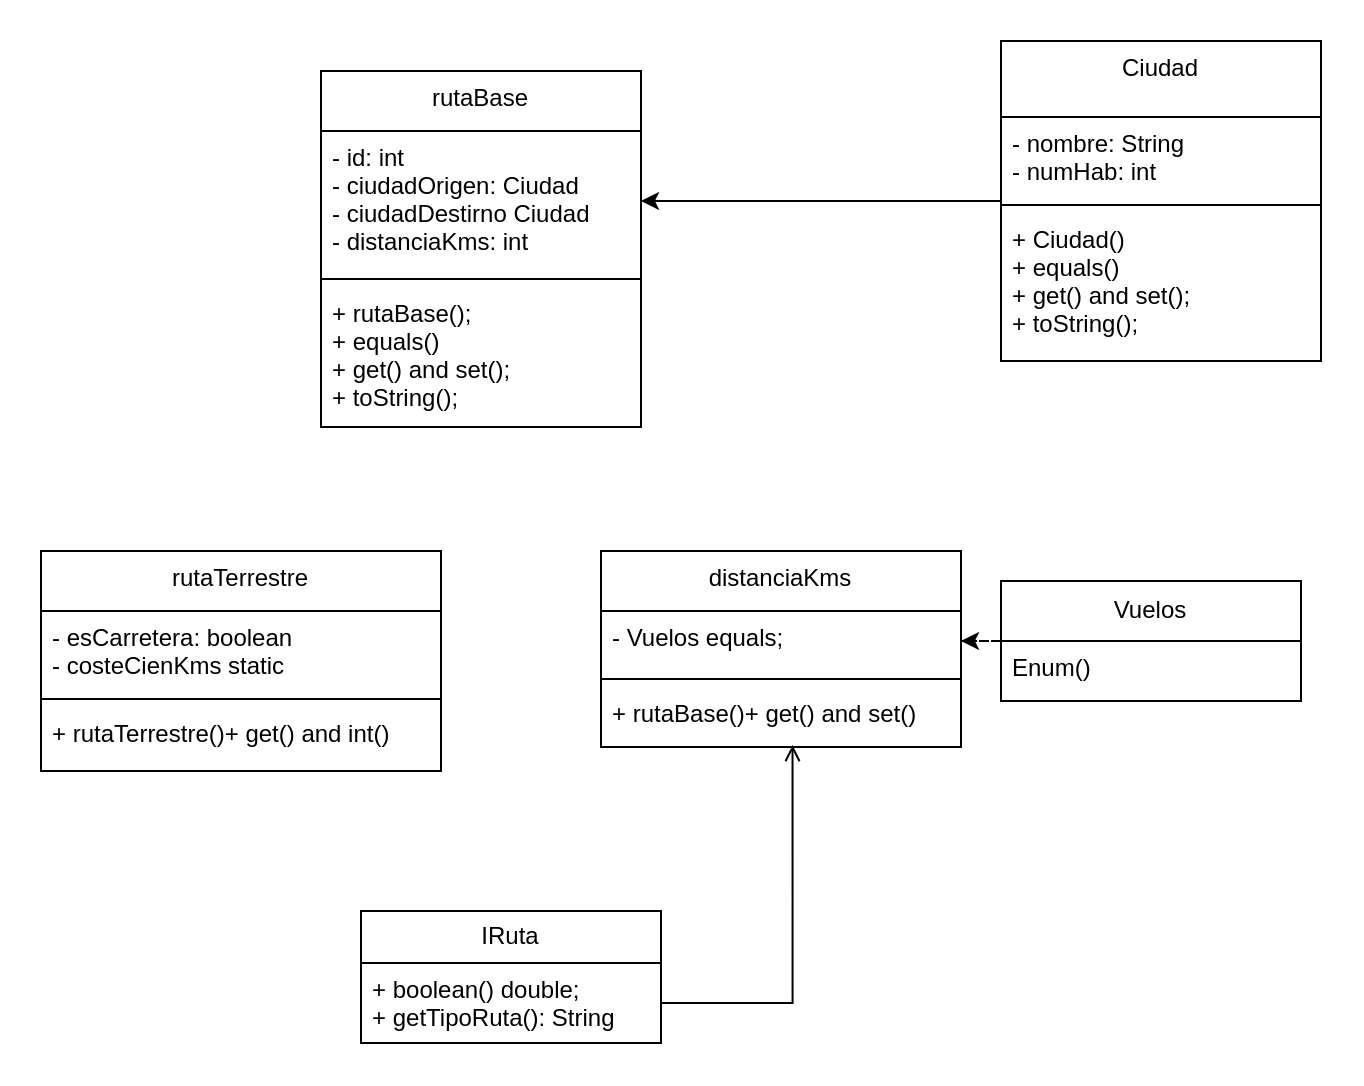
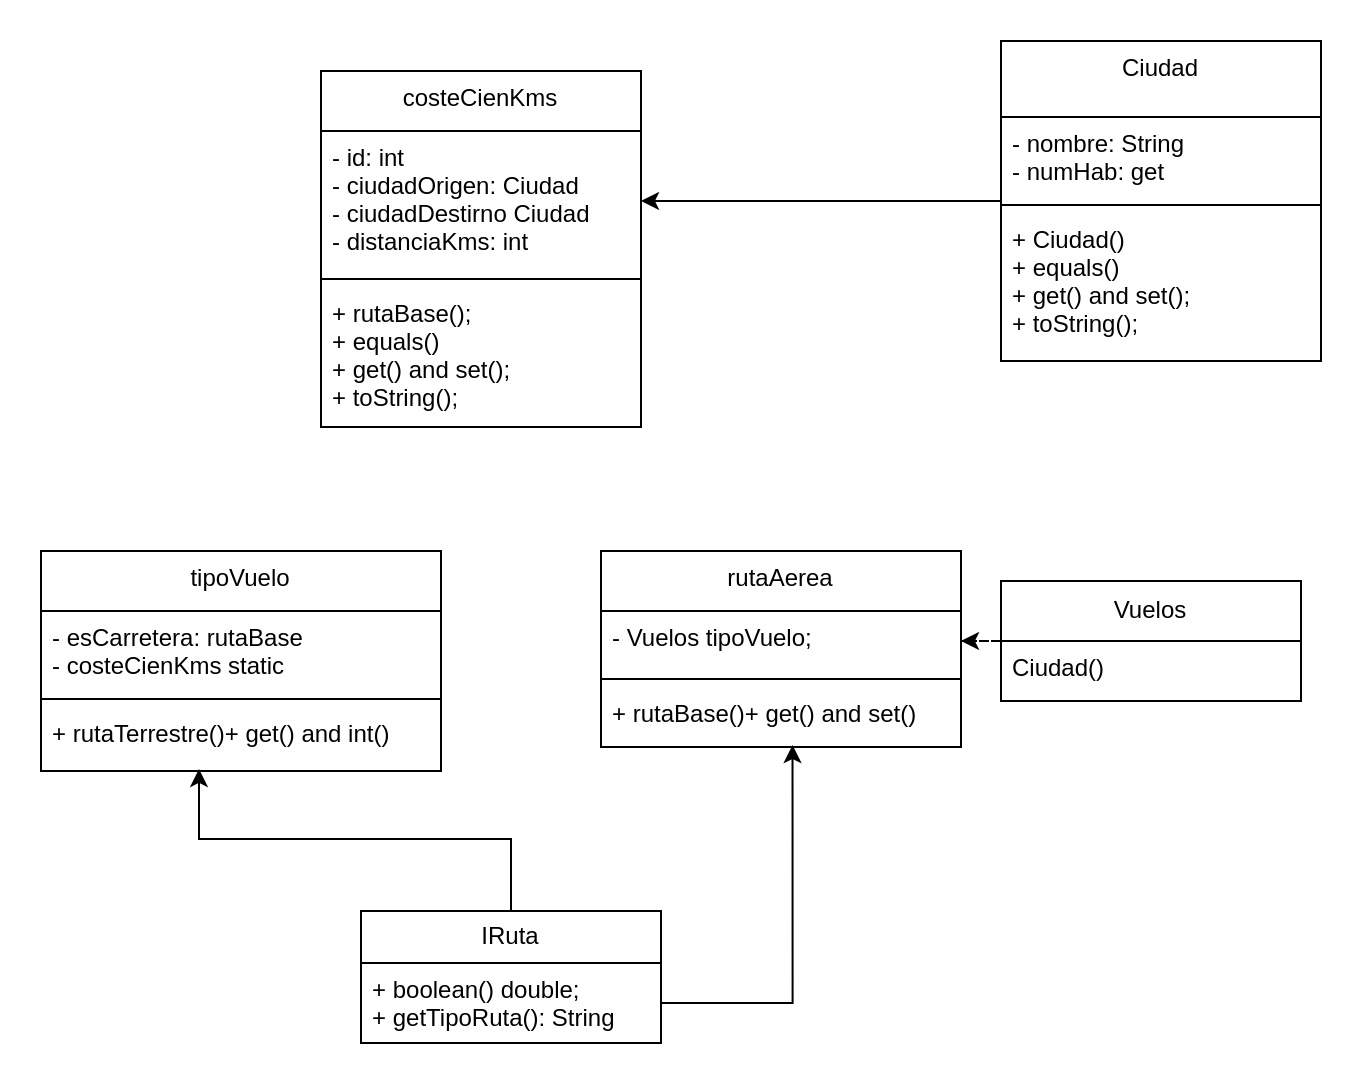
(480, 98) -> (480, 98)
(1107, 144) -> (1107, 144)
(240, 578) -> (240, 578)
(780, 578) -> (780, 578)
(187, 638) -> (197, 638)
(704, 638) -> (721, 638)
(1053, 669) -> (1064, 669)
(793, 756) -> (793, 760)
none -> (361, 839)
